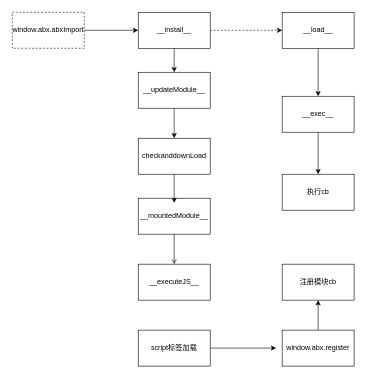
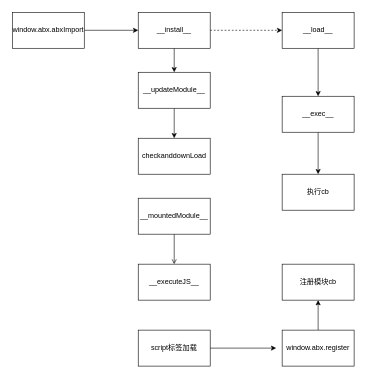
(48, 30) -> (48, 30)
(174, 198) -> none
